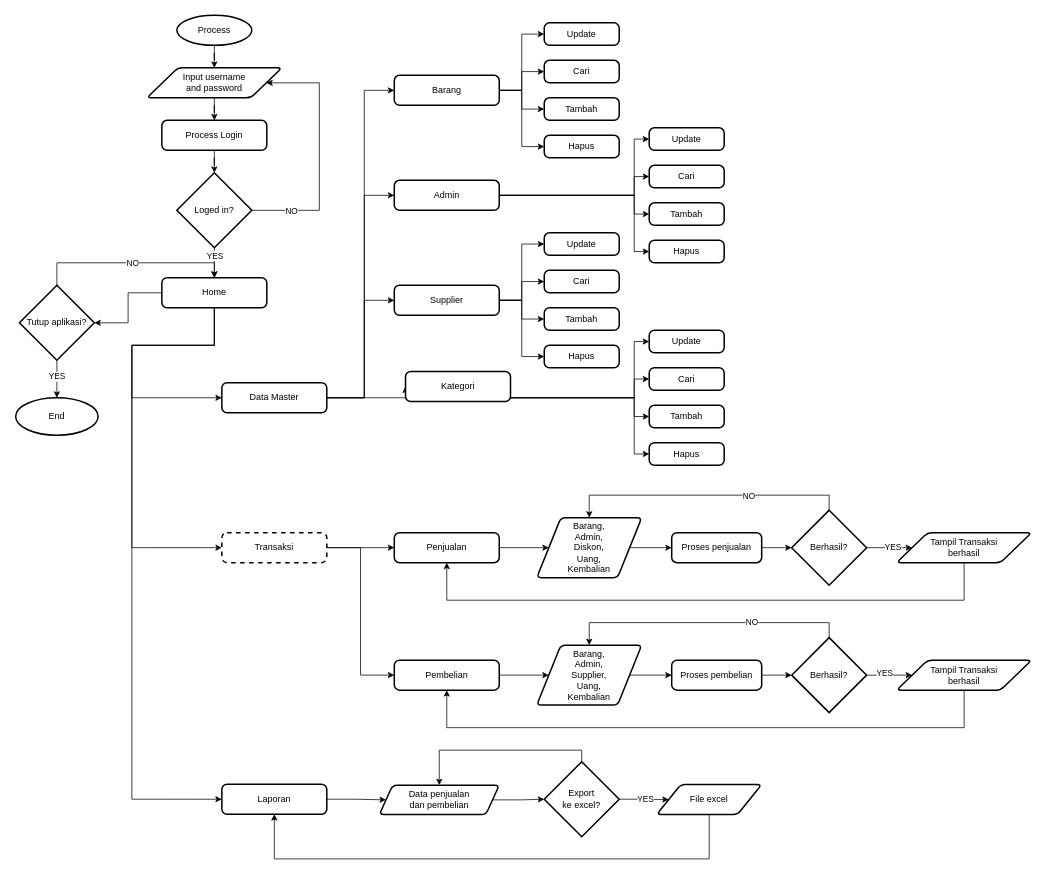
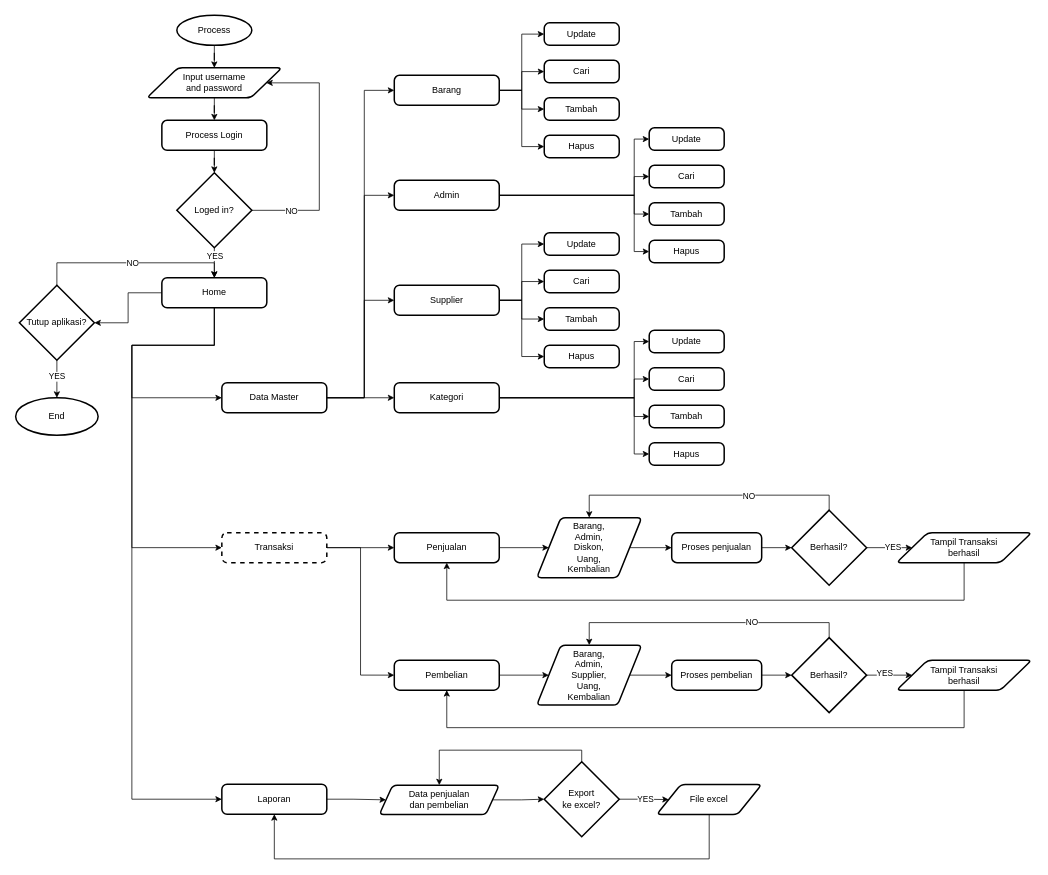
(458, 387) -> (447, 398)
